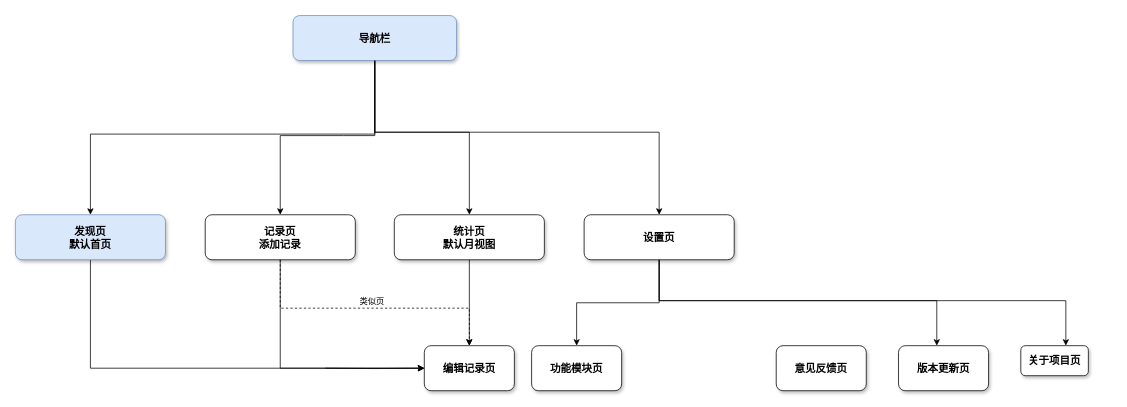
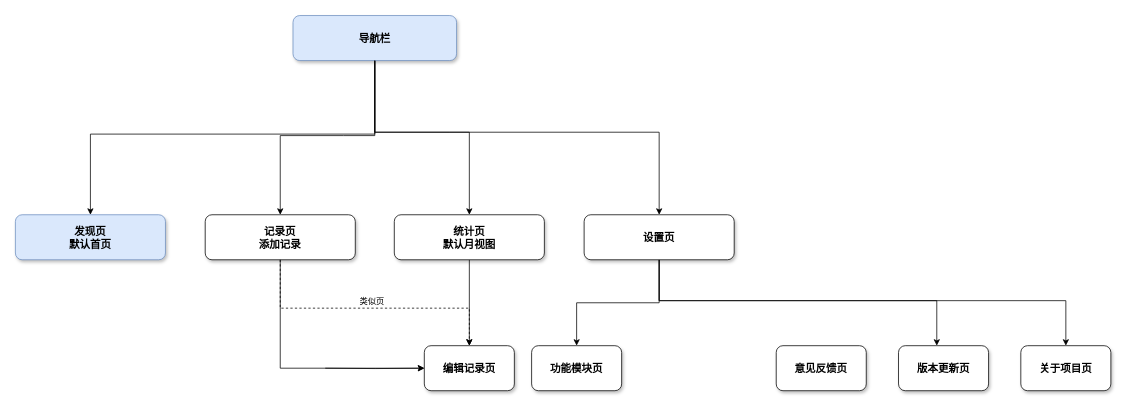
(1054, 360) -> (1065, 368)
(130, 368) -> none
